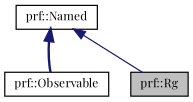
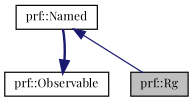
(49, 57) -> (65, 45)
